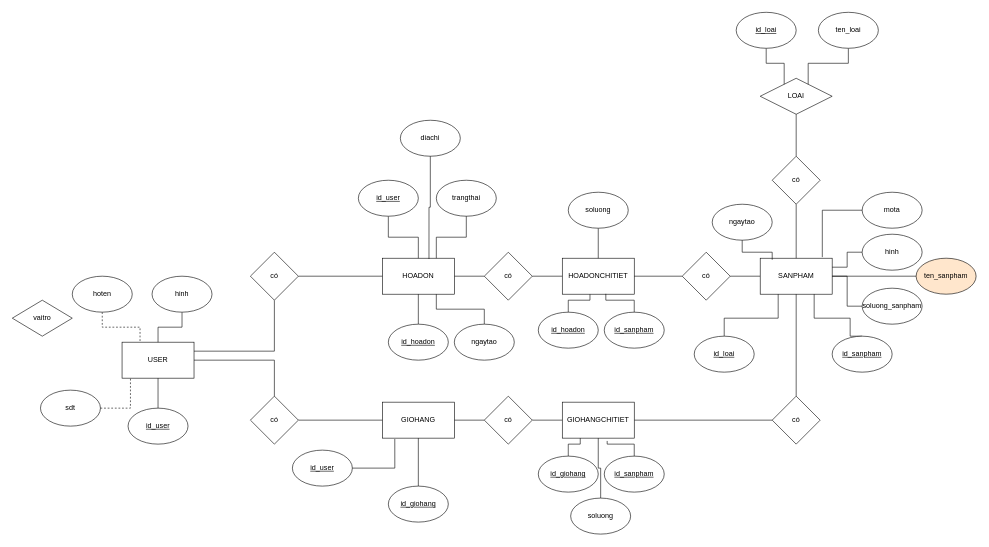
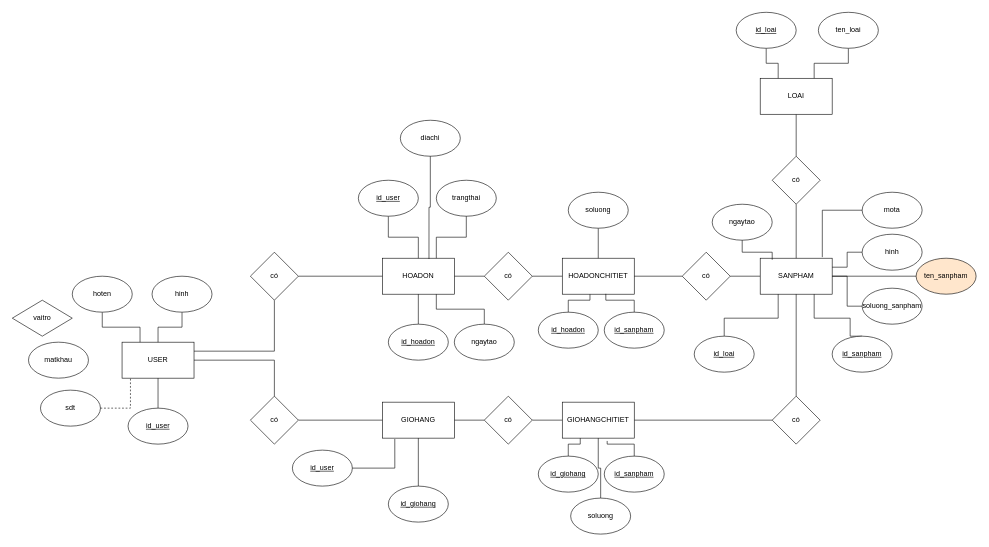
(797, 96) -> (797, 96)
(121, 327) -> (121, 327)
none -> (59, 360)
